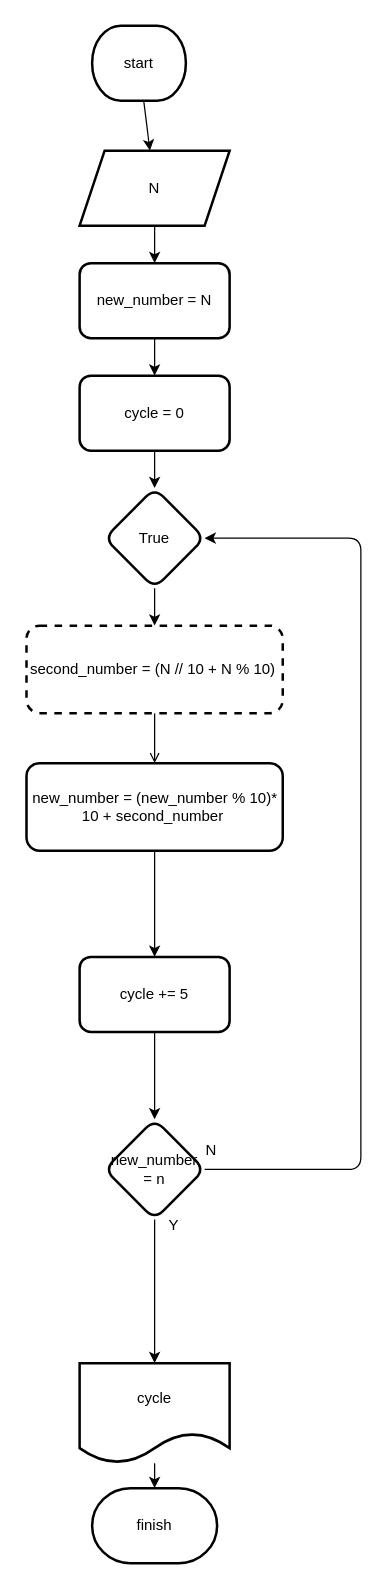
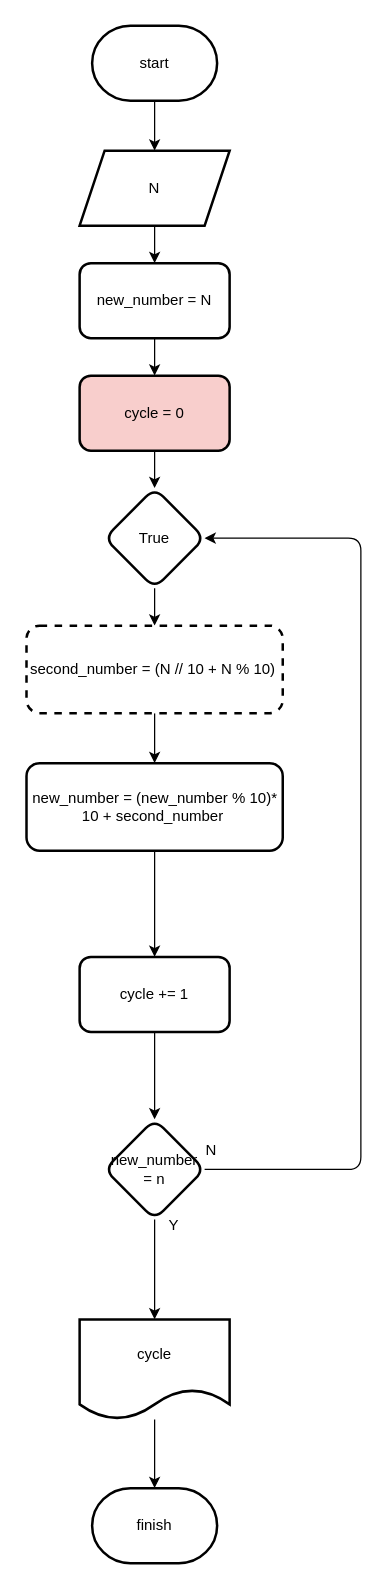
(139, 63) -> (154, 63)
(154, 413) -> (154, 413)
(154, 755) -> (154, 753)
(154, 994) -> (154, 994)
(154, 1413) -> (154, 1369)
